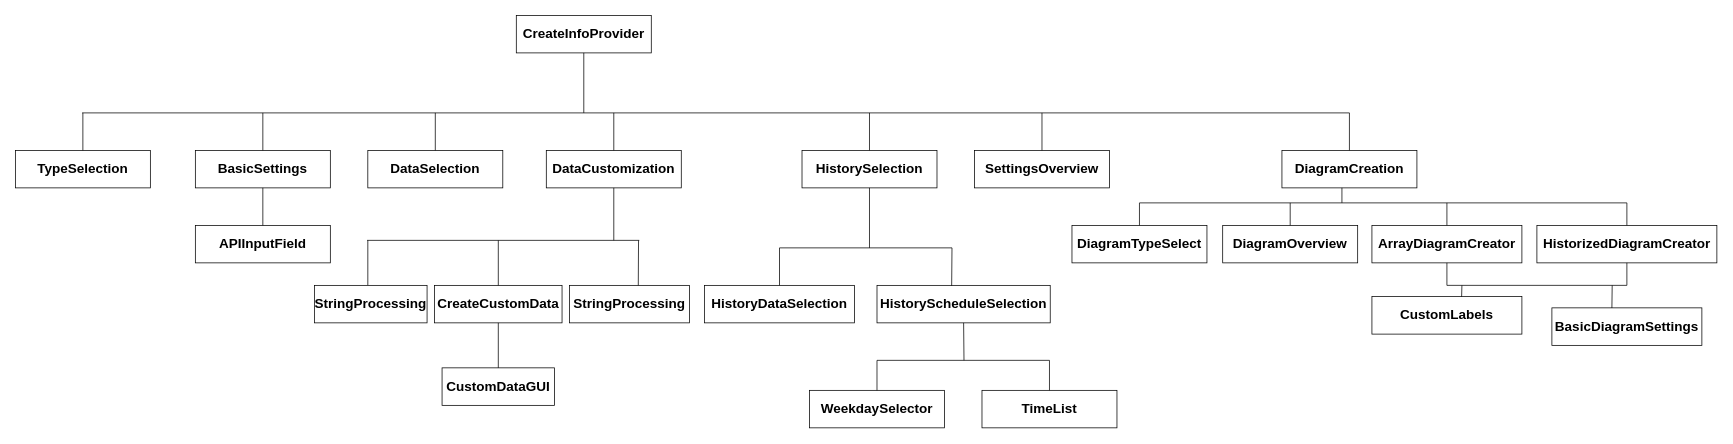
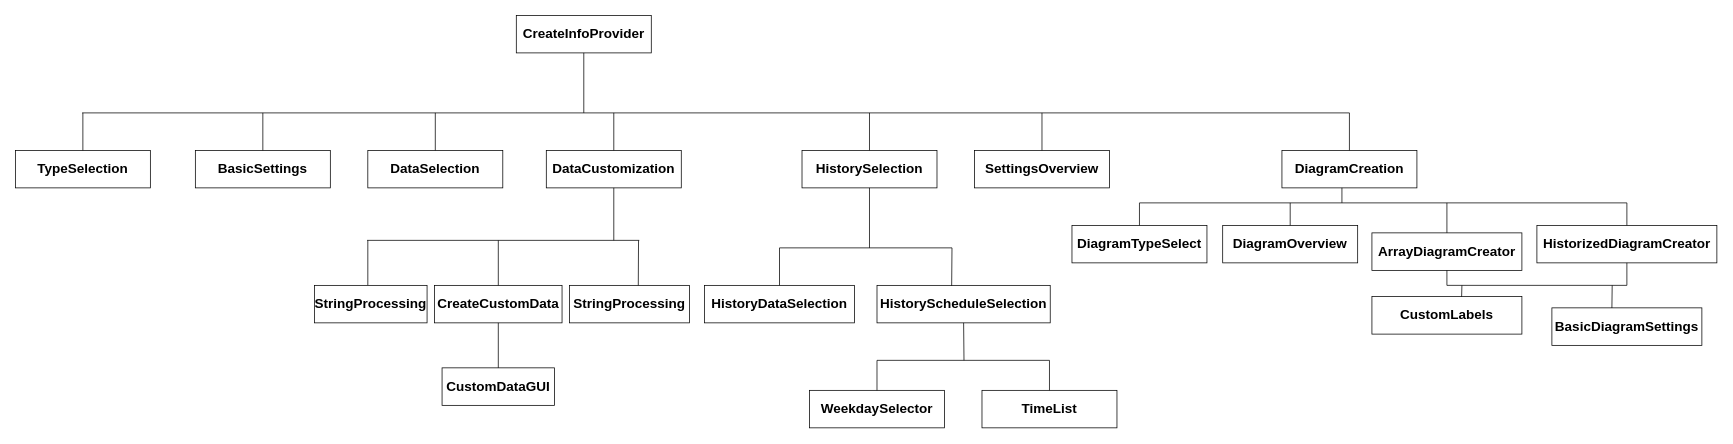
(263, 207) -> none
(263, 244) -> none
(1447, 244) -> (1447, 252)
